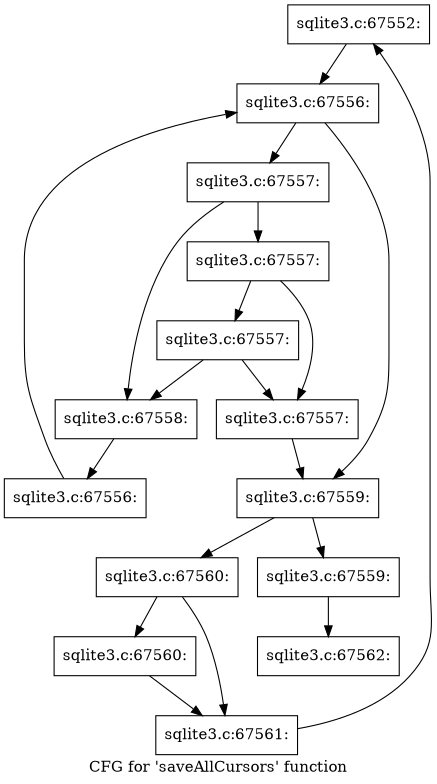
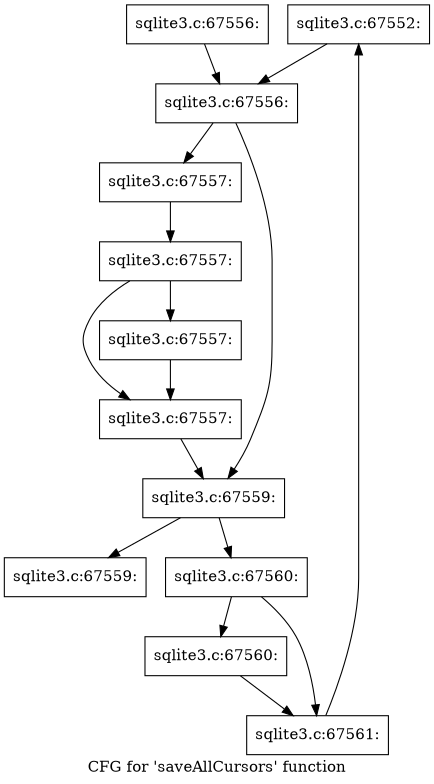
(126, 419) -> none
(328, 656) -> none
